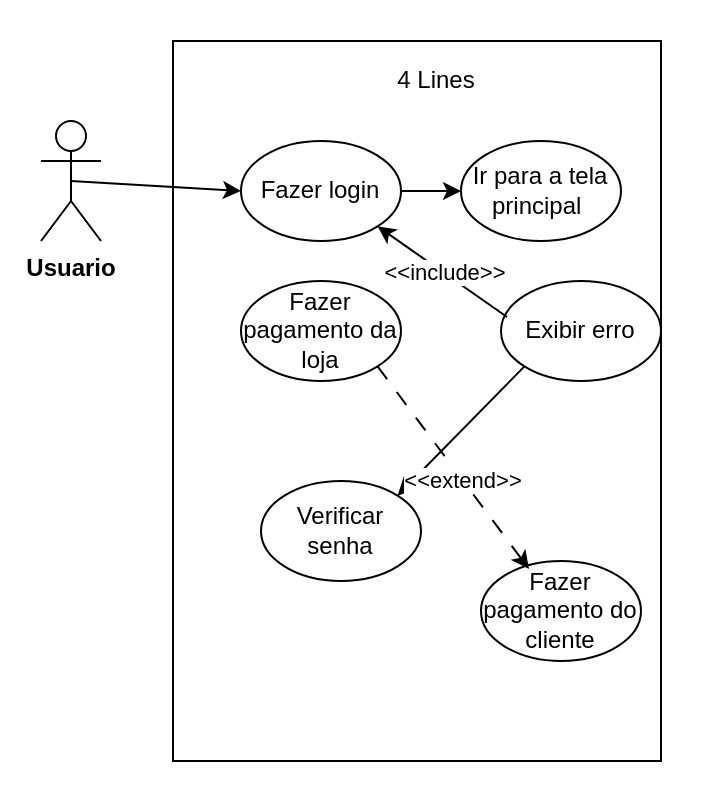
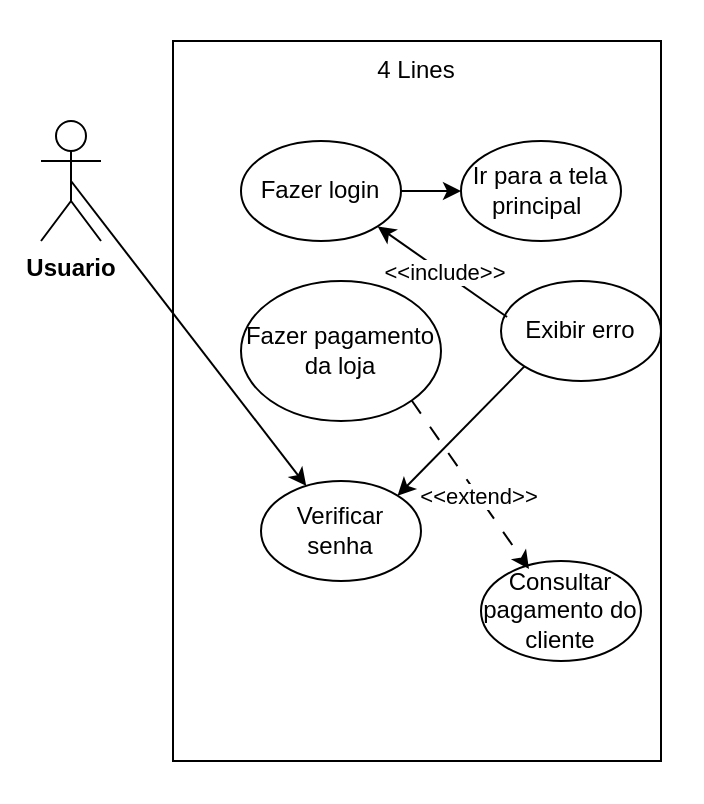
(437, 81) -> (417, 71)
(143, 185) -> (190, 336)
(321, 331) -> (341, 351)
(561, 611) -> (561, 611)
